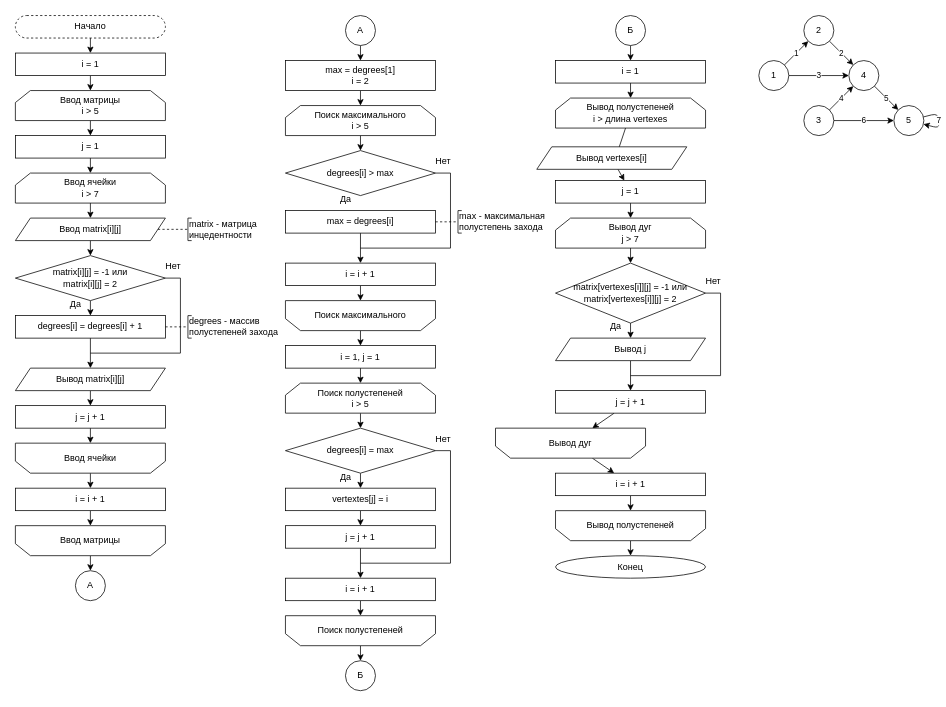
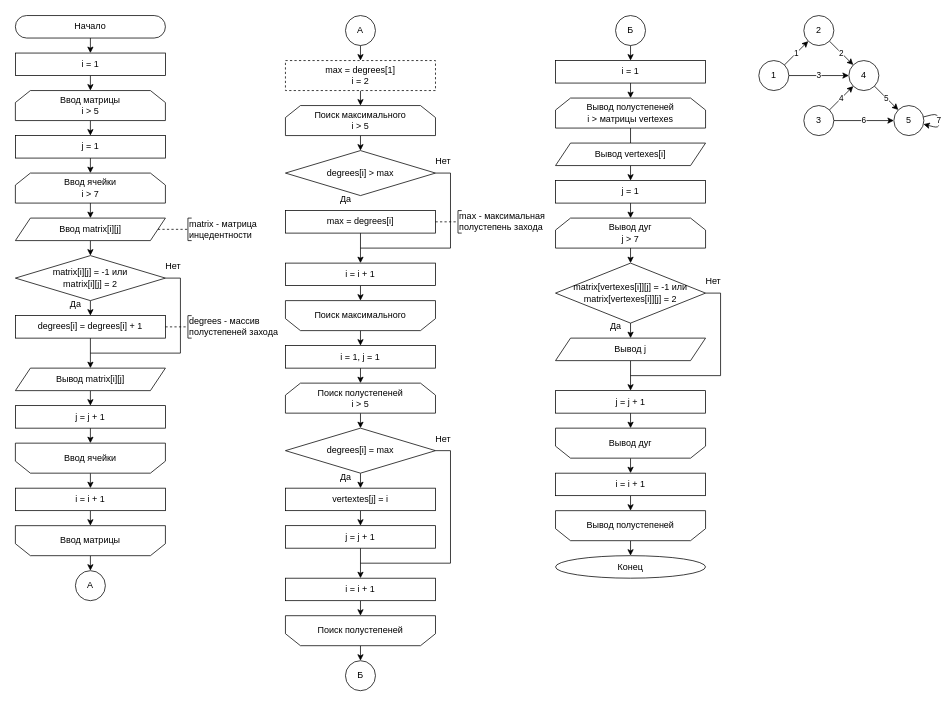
(90, 27) -> (90, 27)
(360, 75) -> (360, 75)
(630, 113) -> (630, 113)
(612, 158) -> (630, 154)
(570, 443) -> (630, 443)
